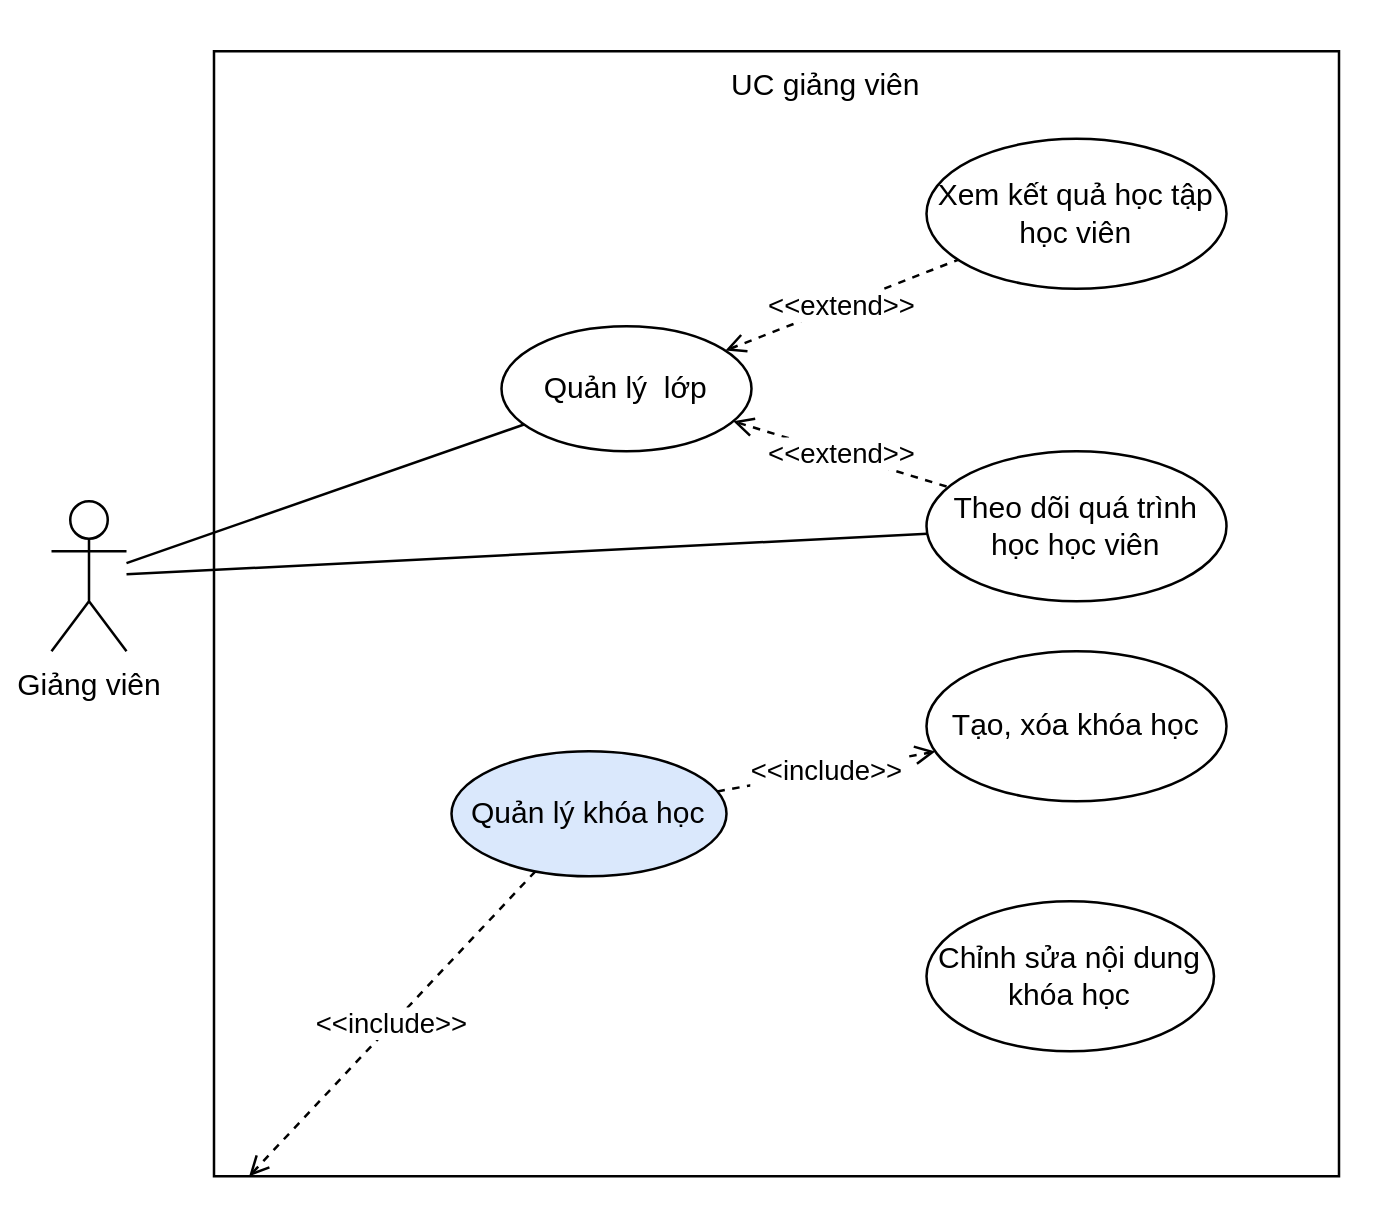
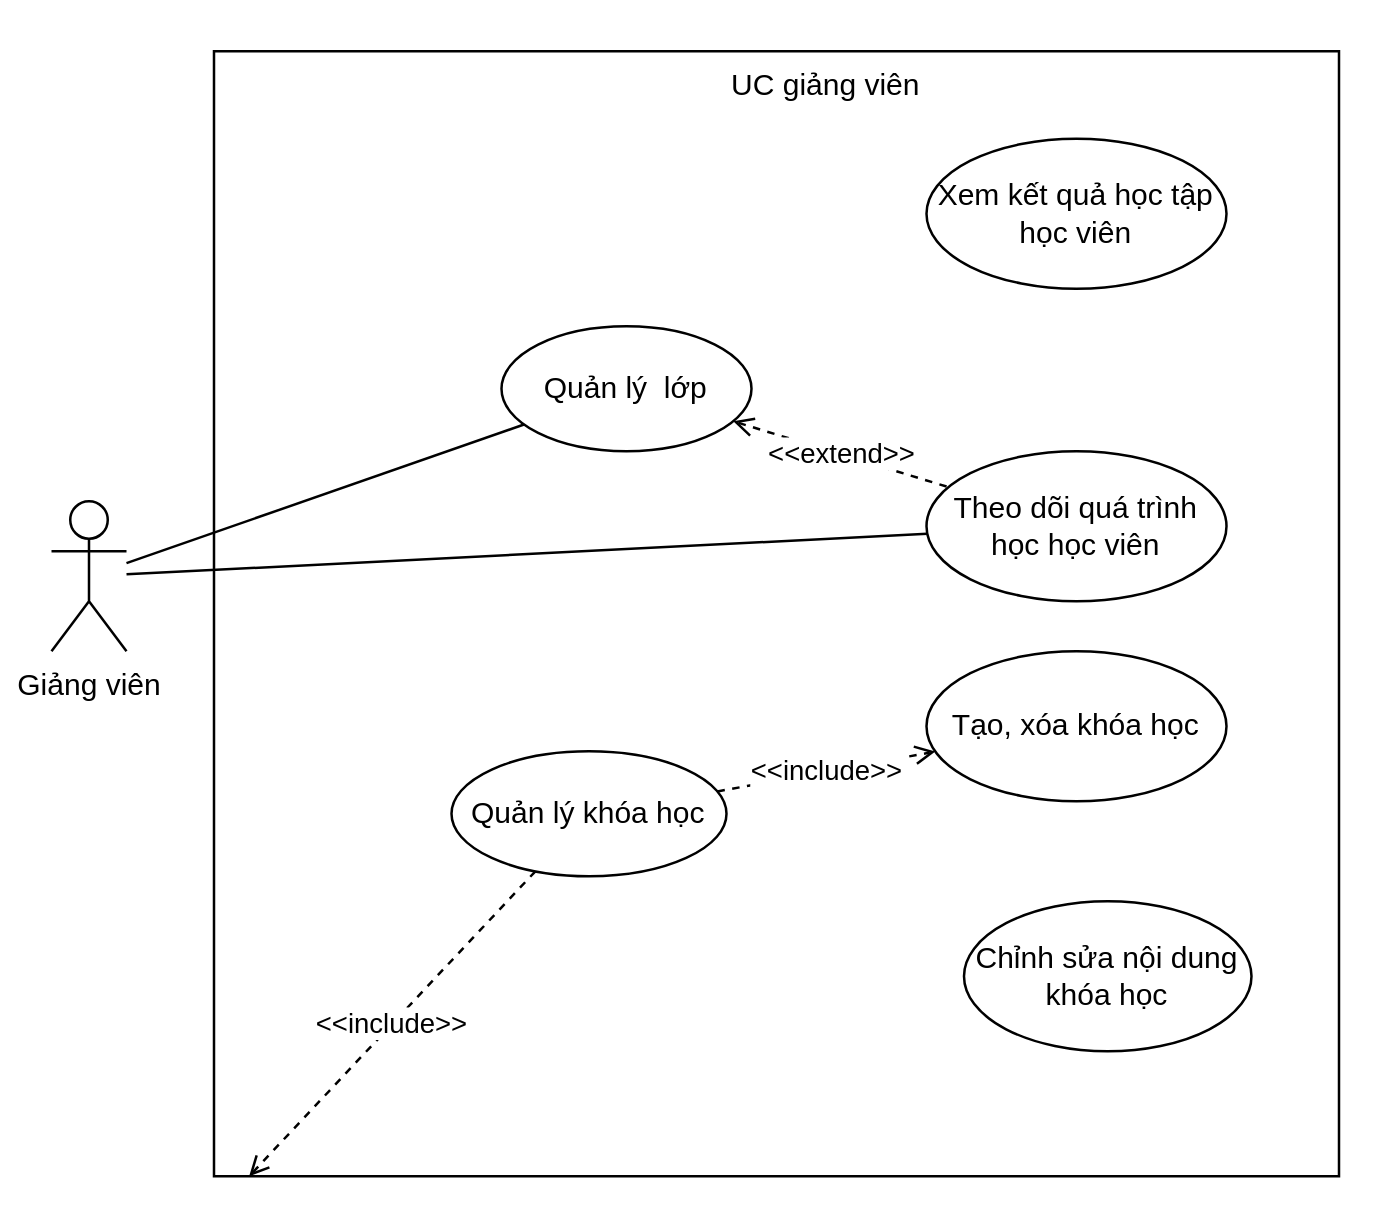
(920, 275) -> none
(589, 814) -> (589, 814)
(1070, 976) -> (1108, 976)
